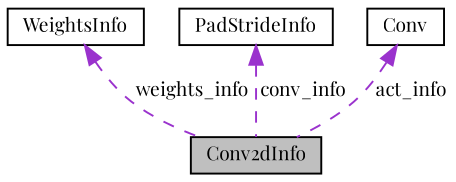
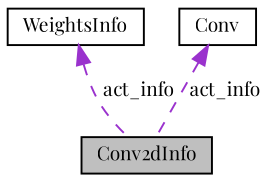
(256, 27) -> none
(190, 91) -> (137, 91)
